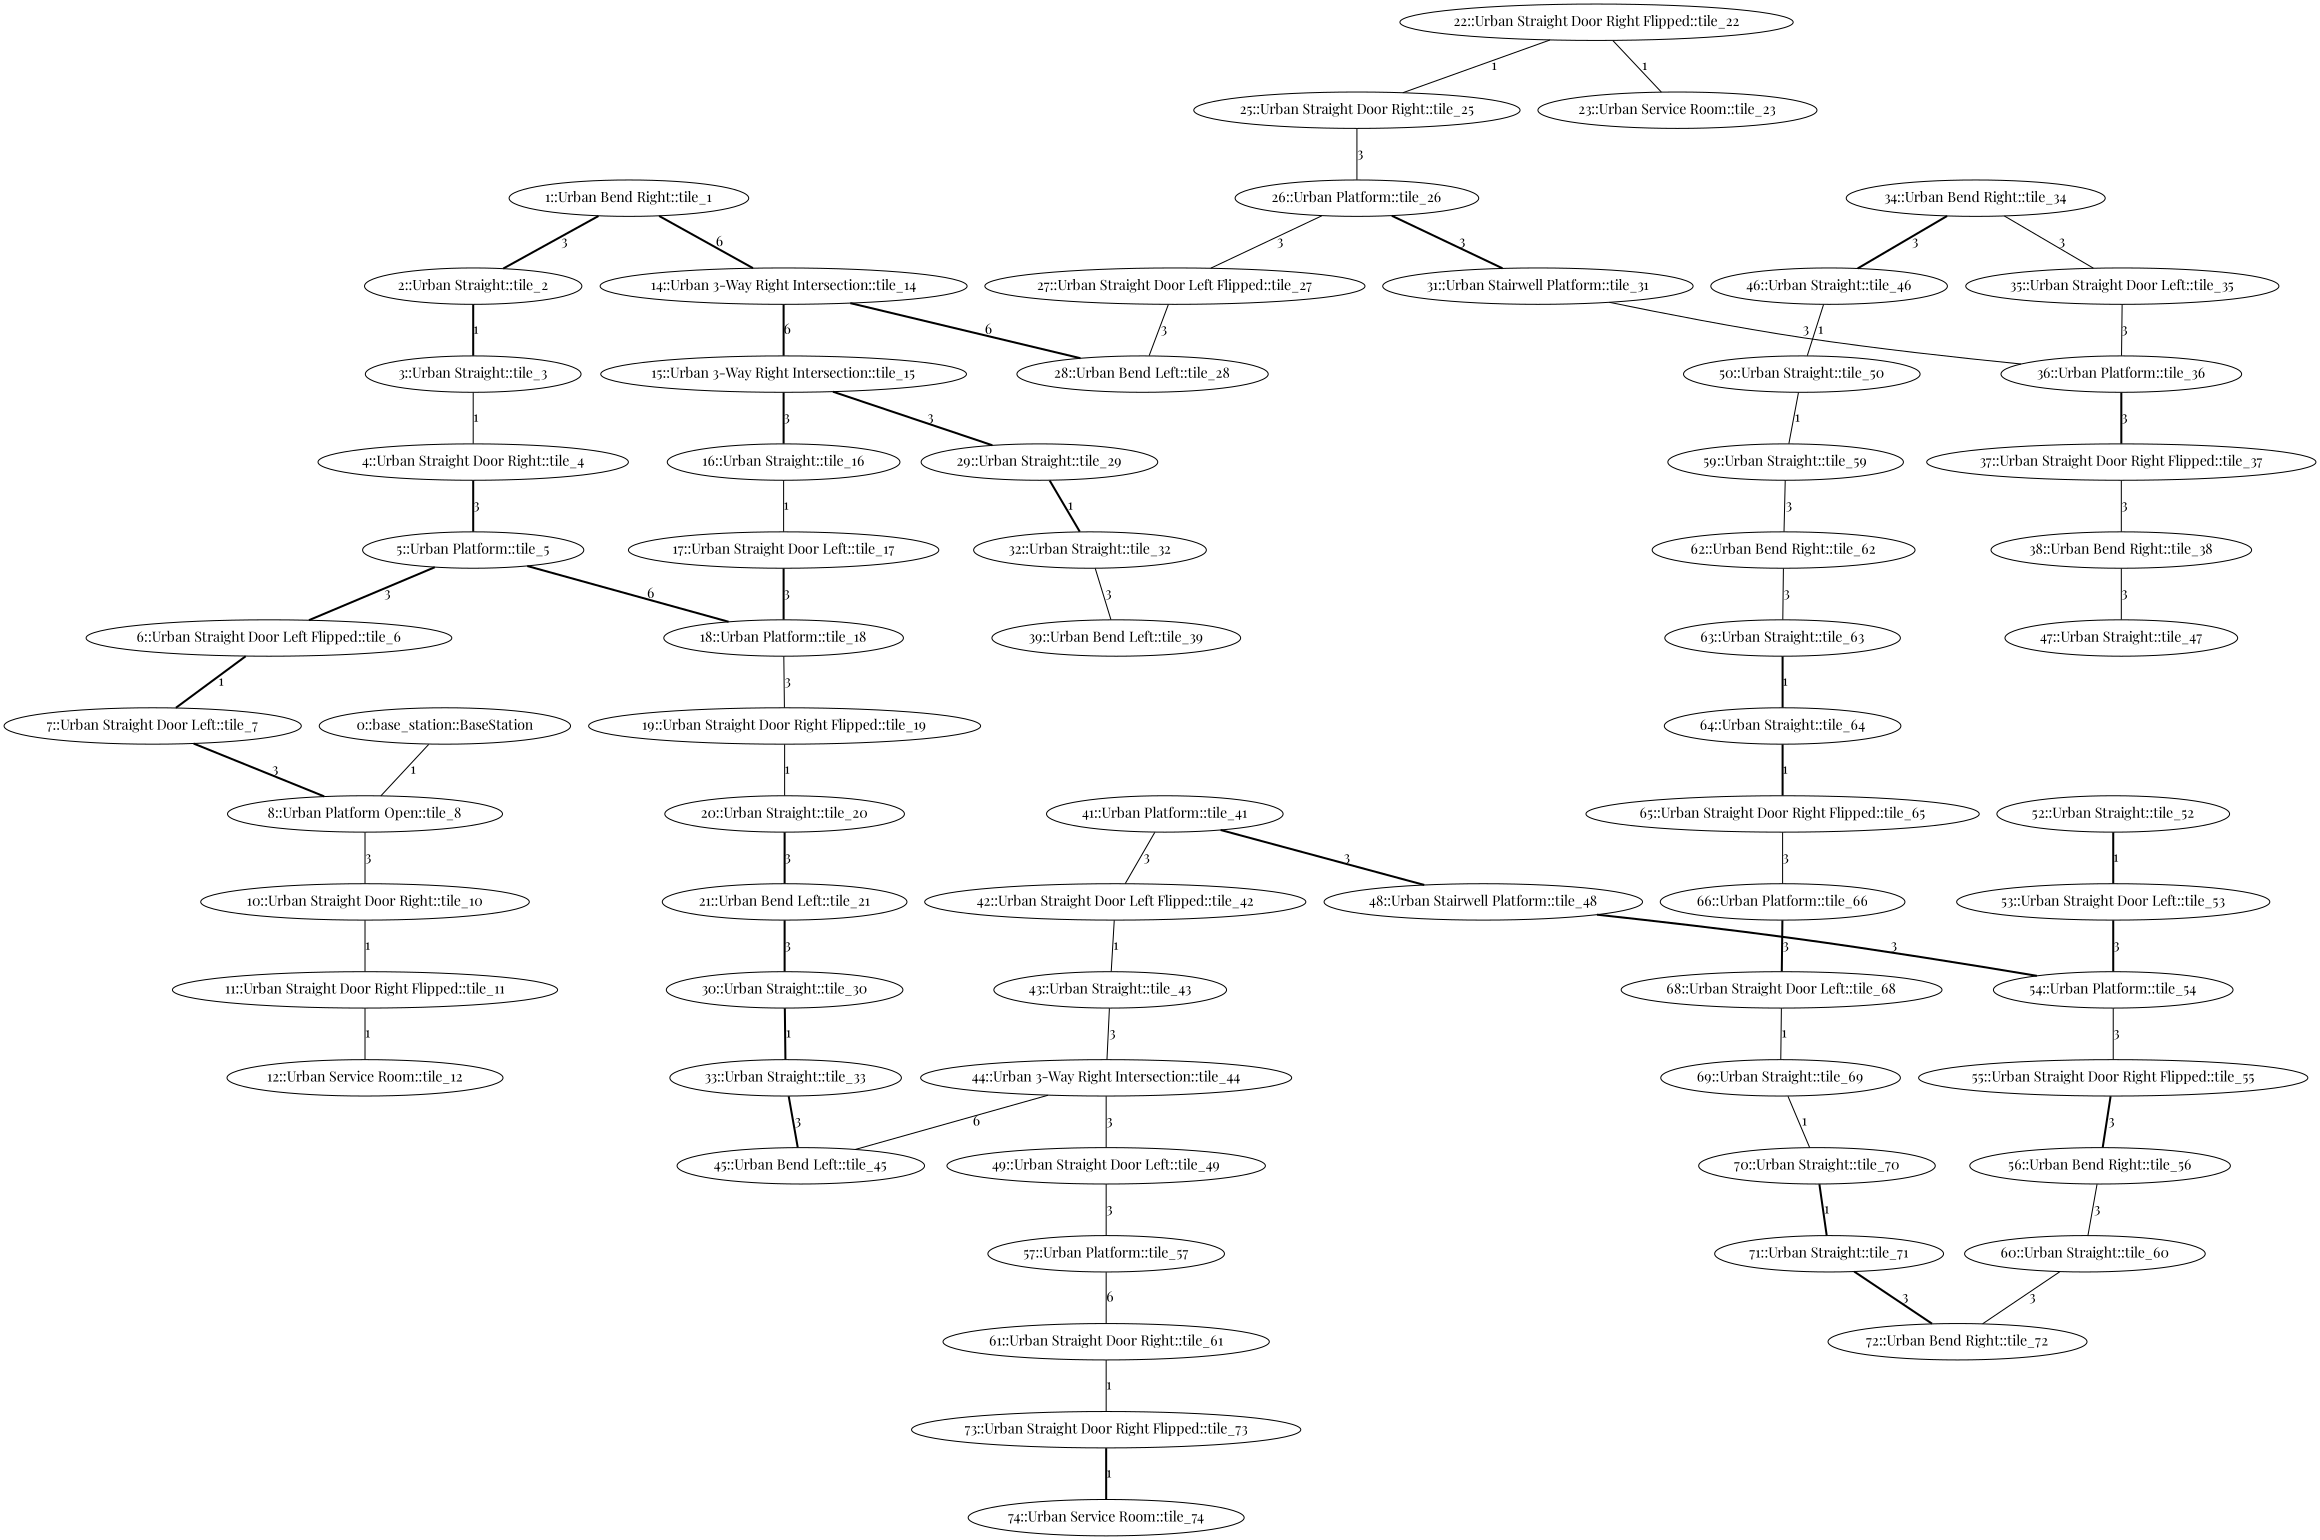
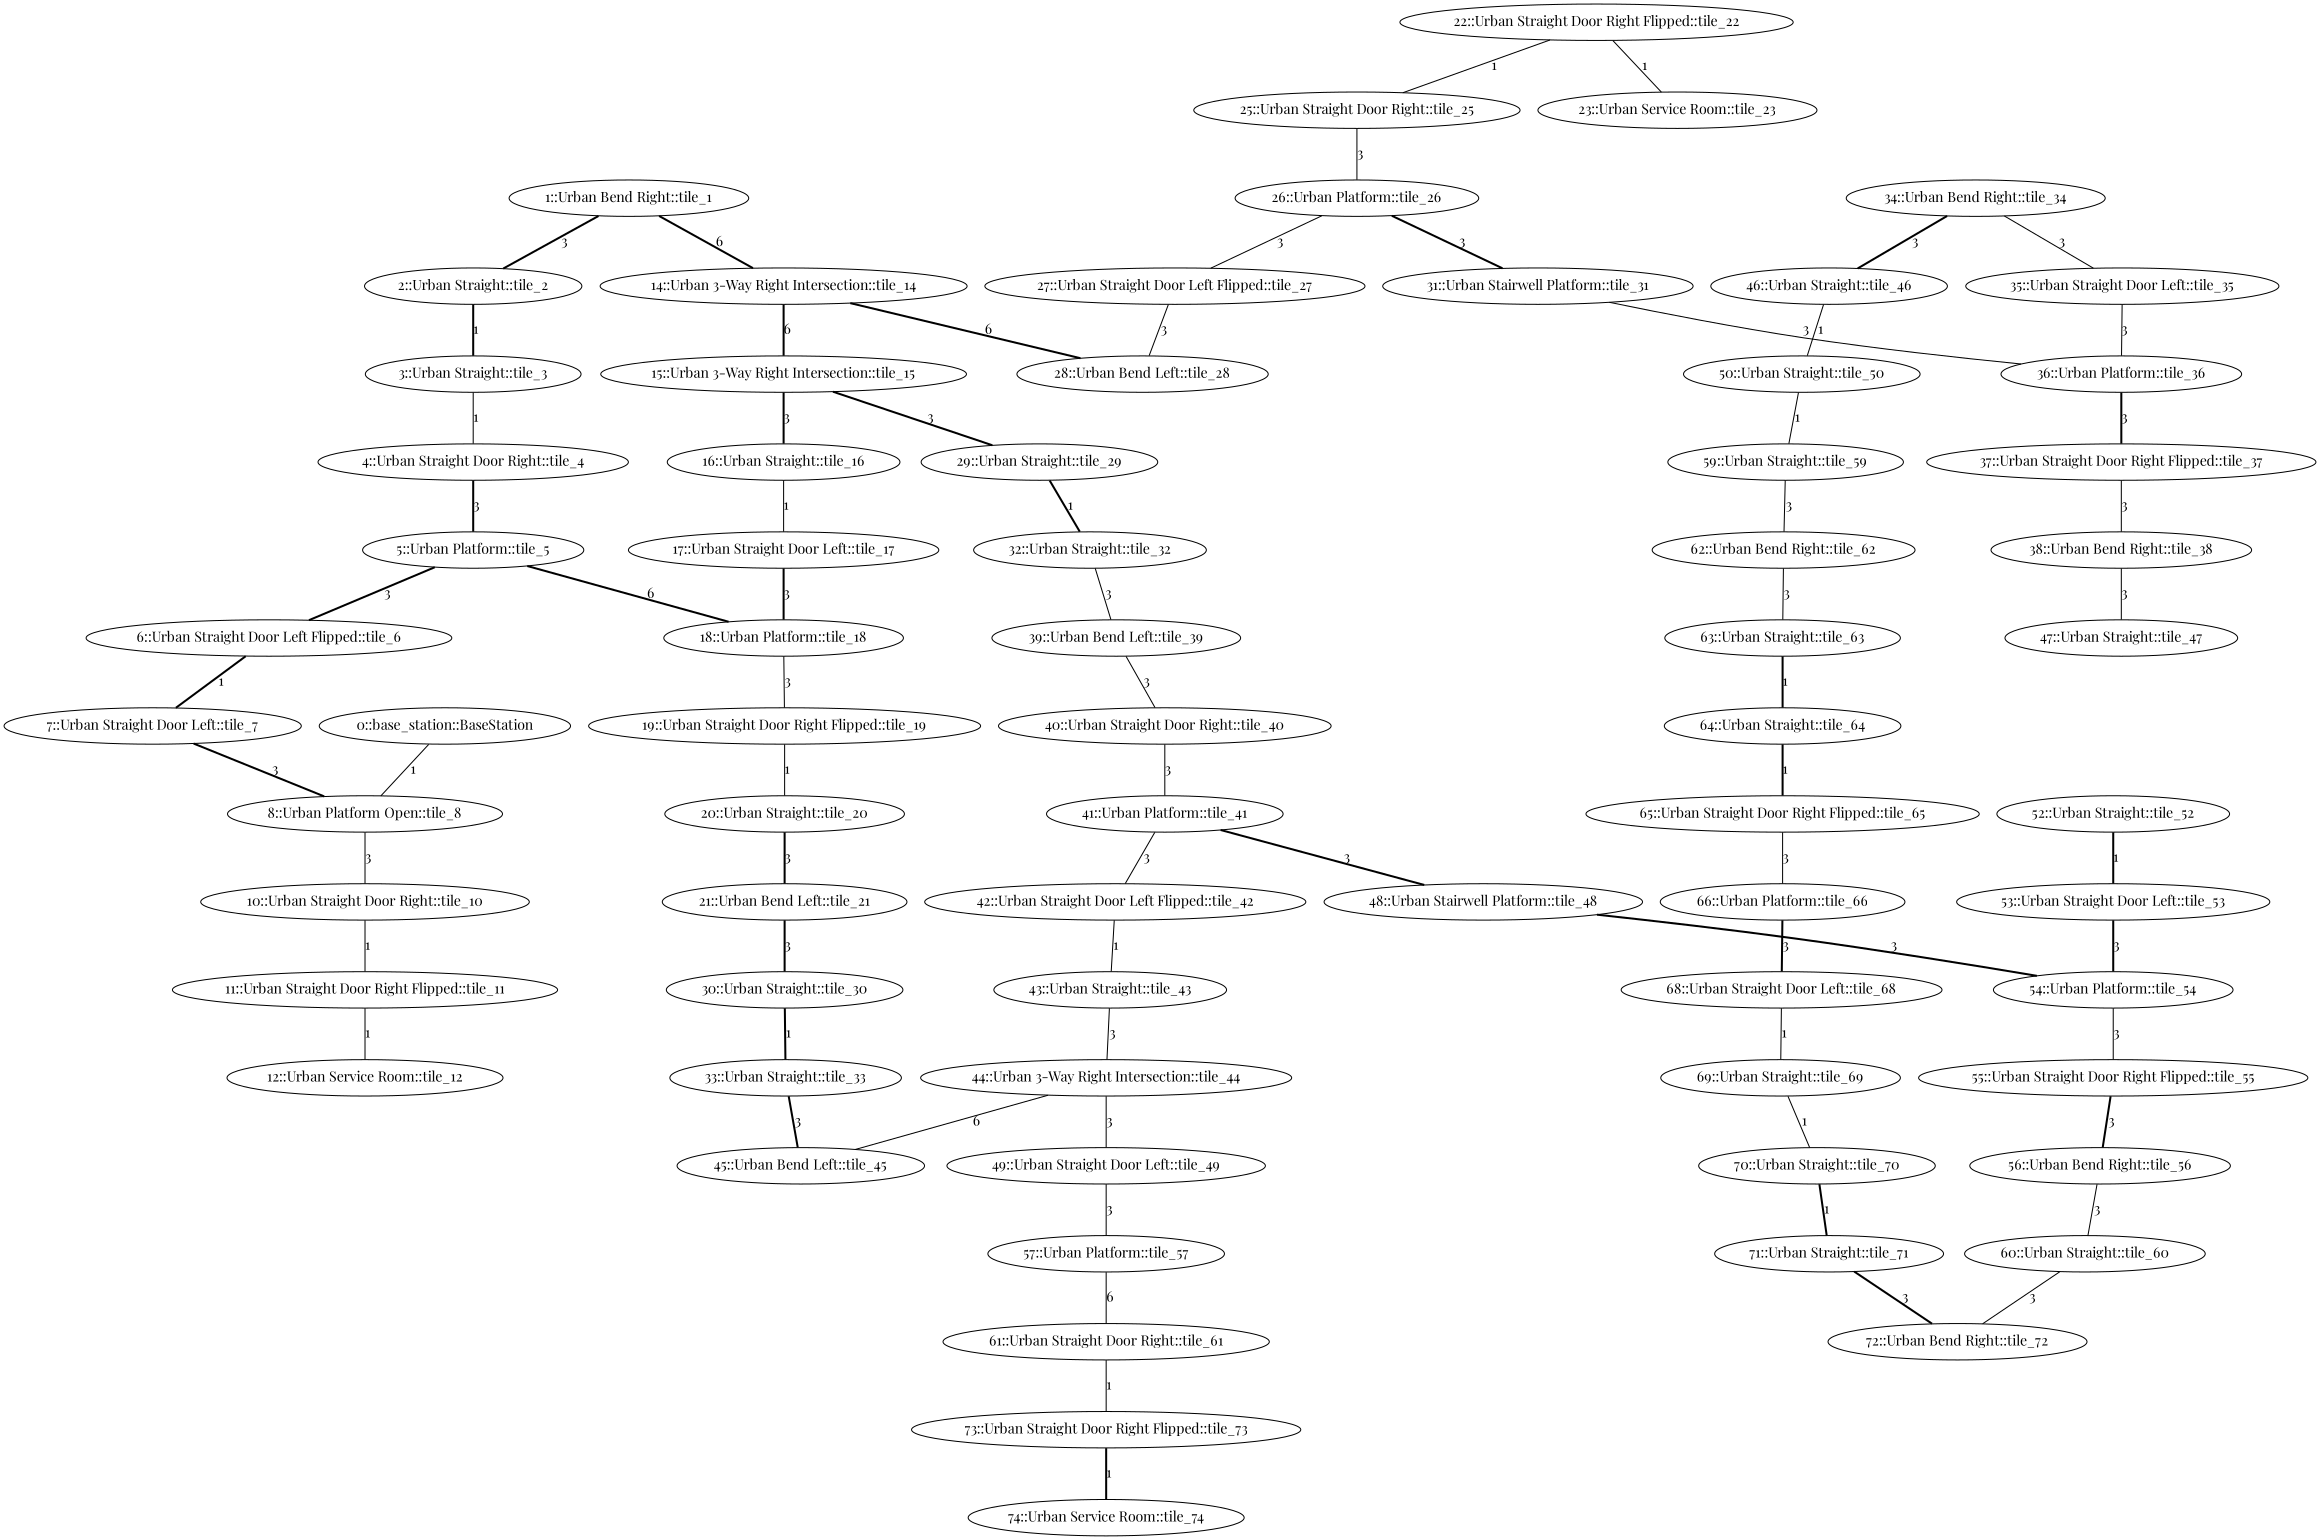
none -> (1165, 726)
